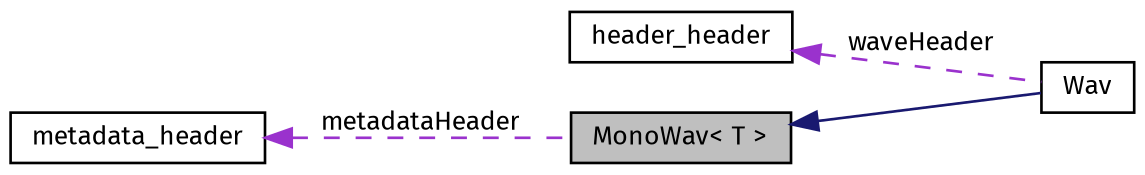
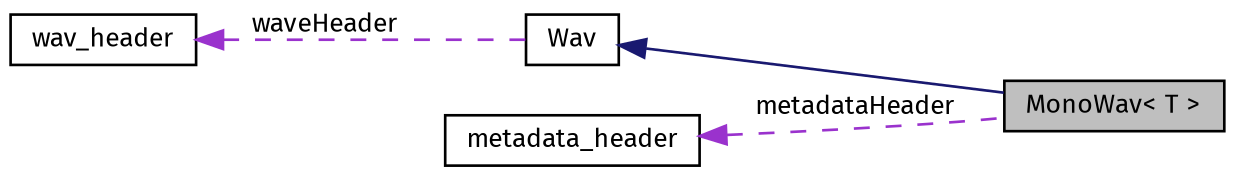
(681, 37) -> (103, 40)
(929, 107) -> (825, 71)
